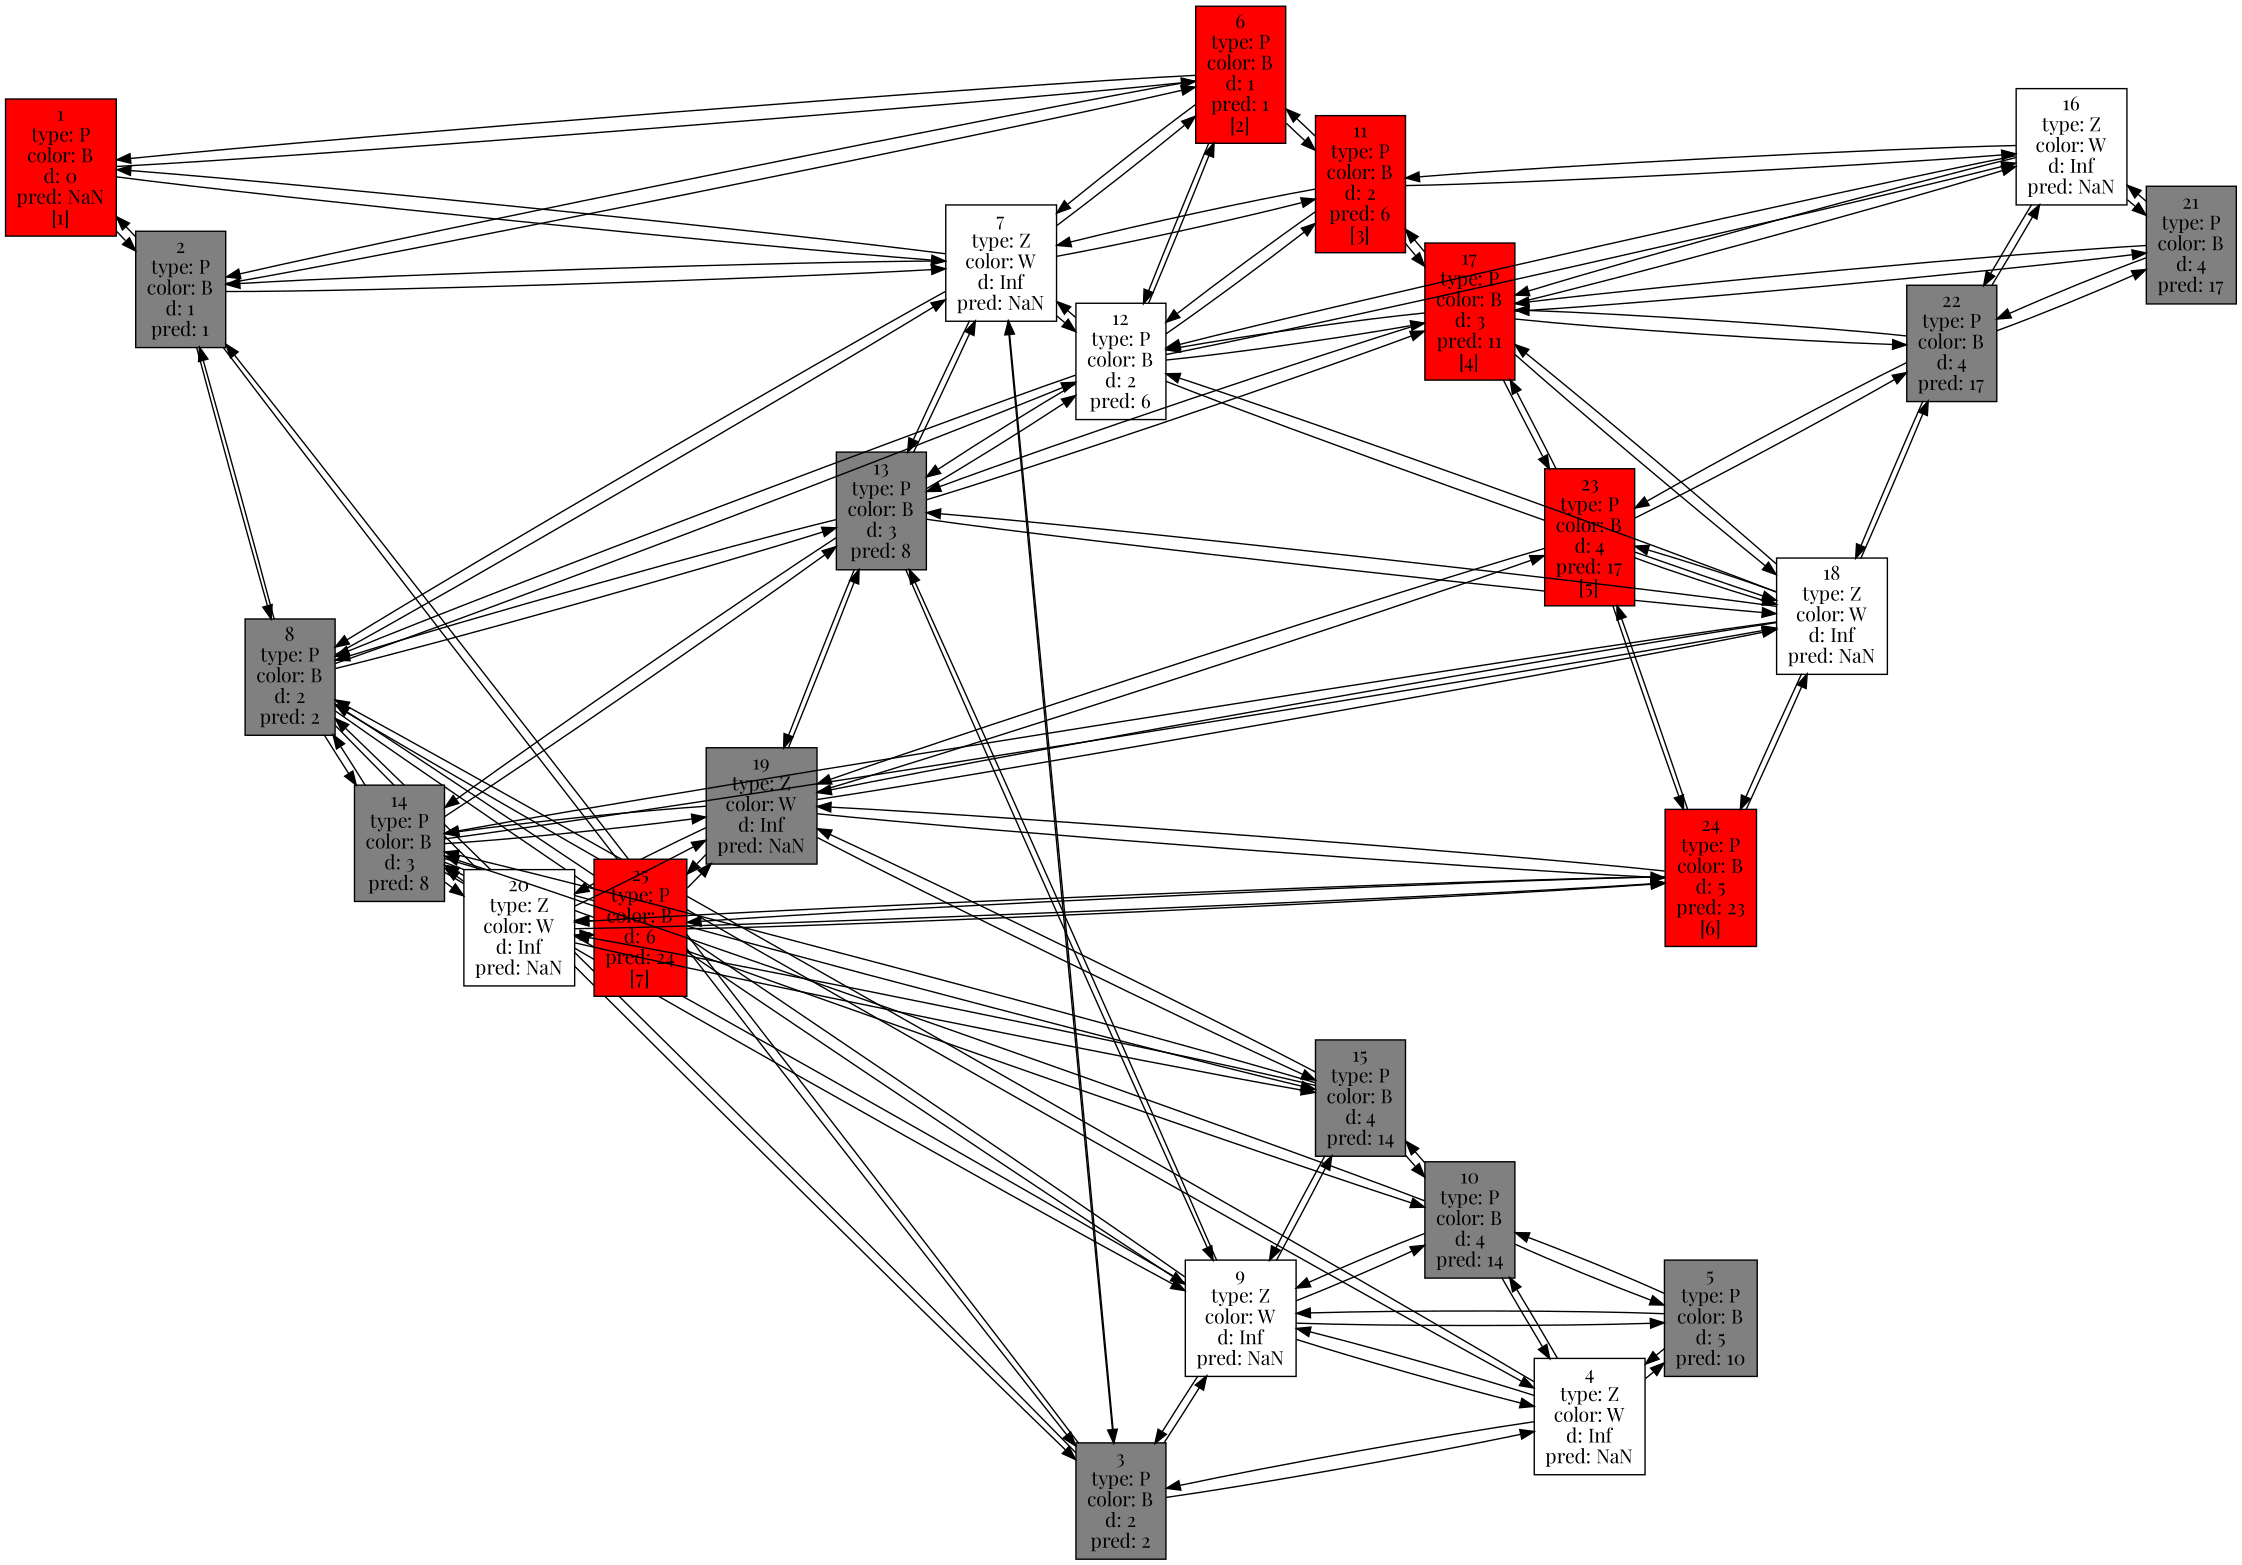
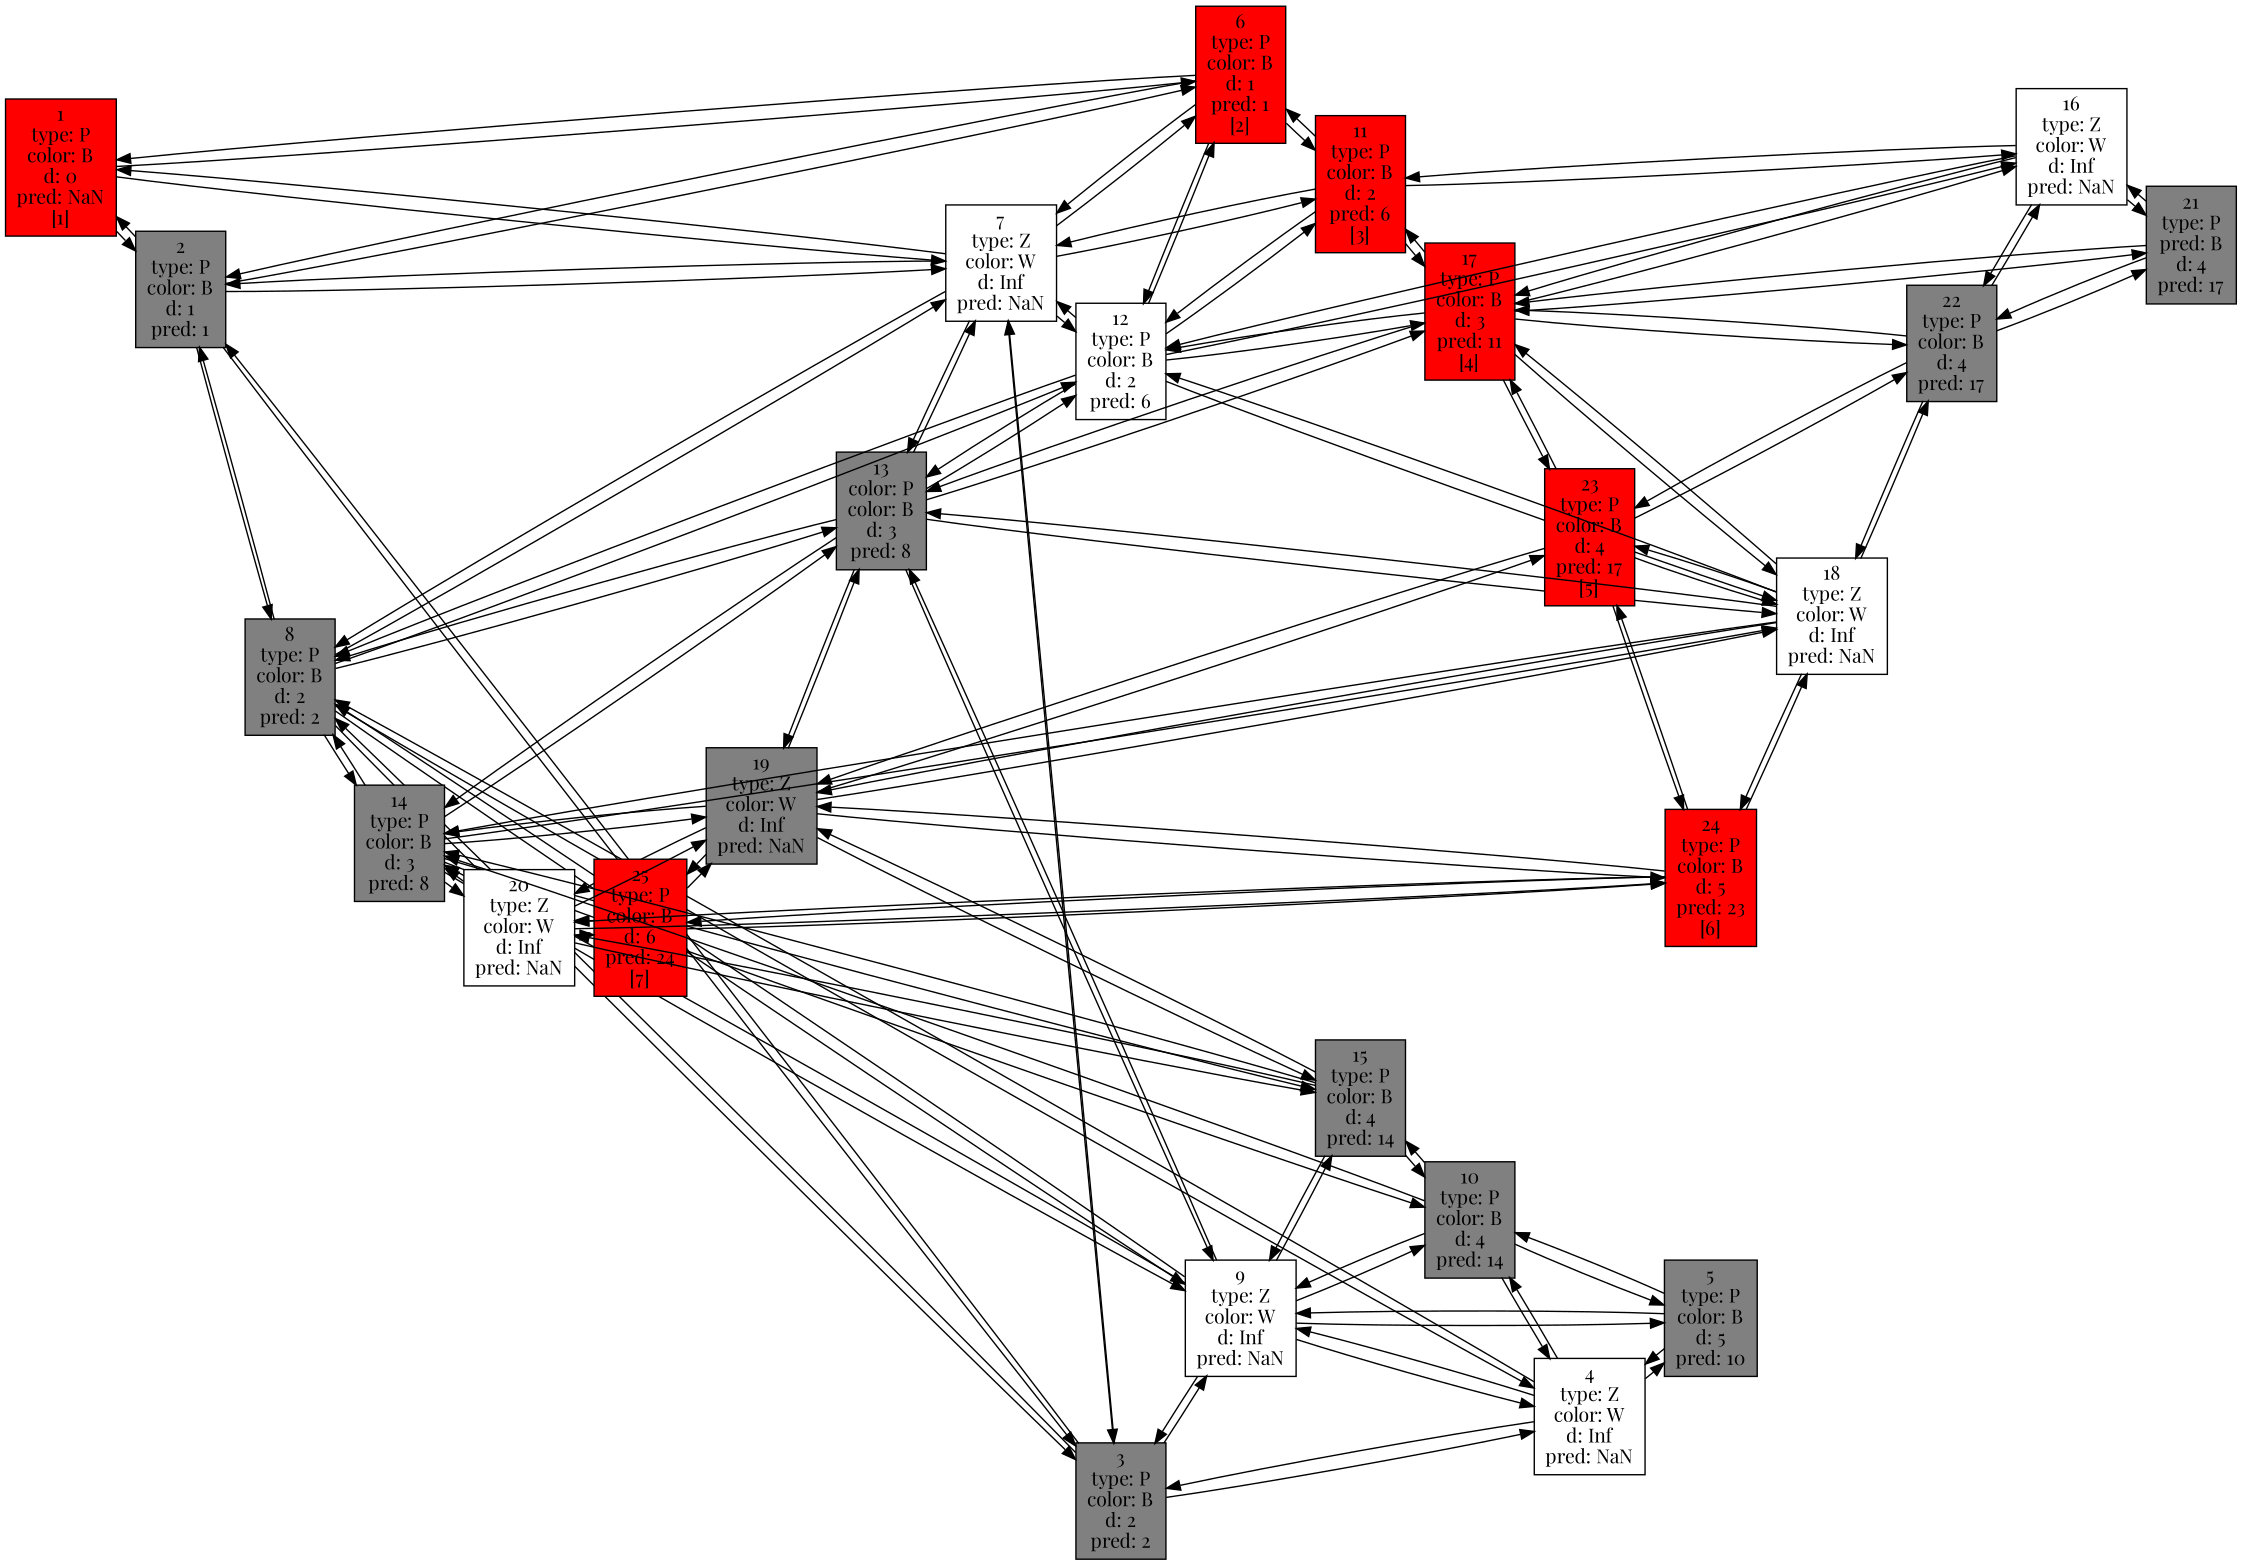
(2191, 245) -> (2191, 245)
(881, 511) -> (881, 511)
